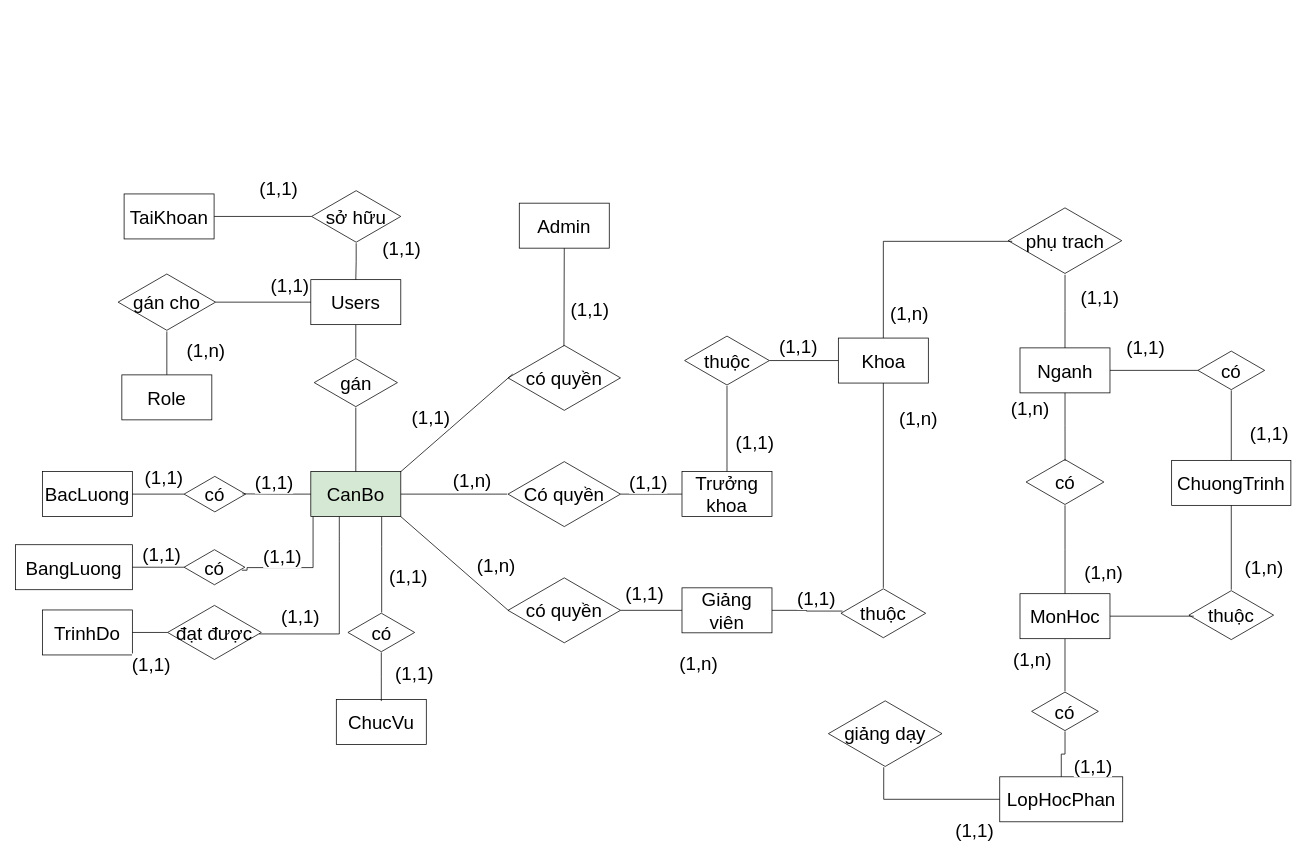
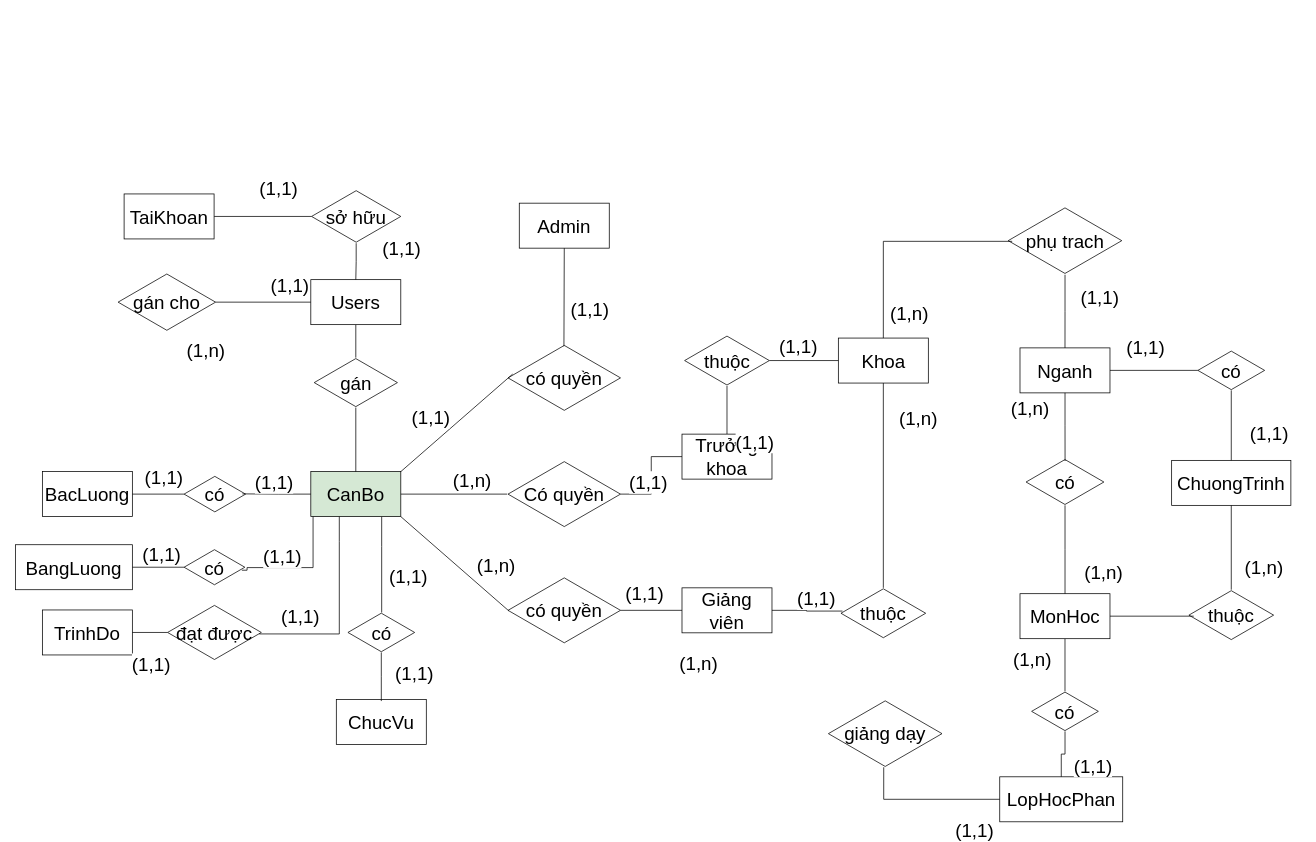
(167, 353) -> none
(167, 397) -> none
(727, 494) -> (727, 456)
